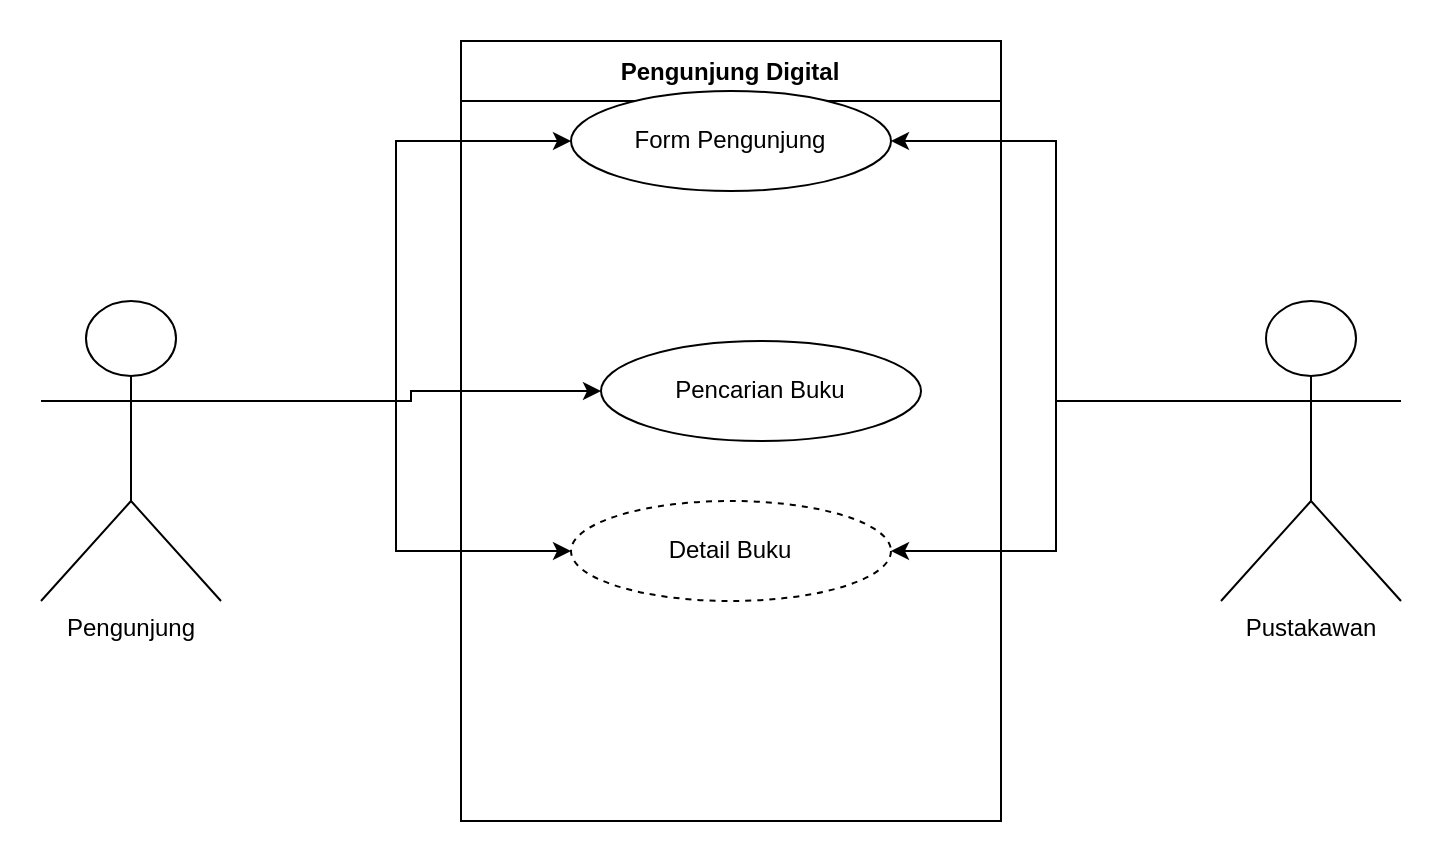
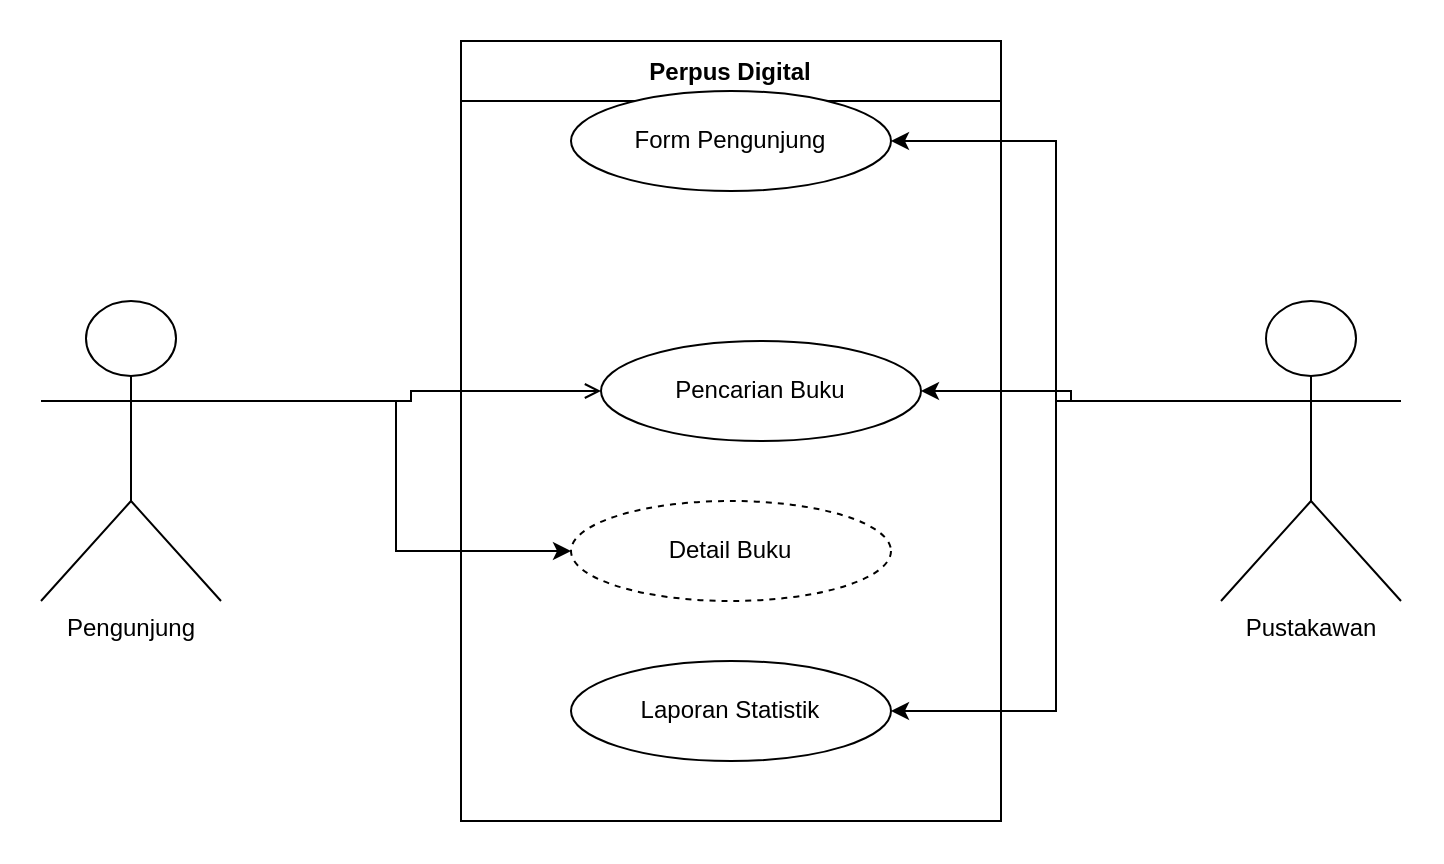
(730, 72) -> (730, 72)
(396, 189) -> none
(586, 391) -> (588, 391)
none -> (1006, 391)
(979, 551) -> none
none -> (1056, 708)
none -> (731, 711)
